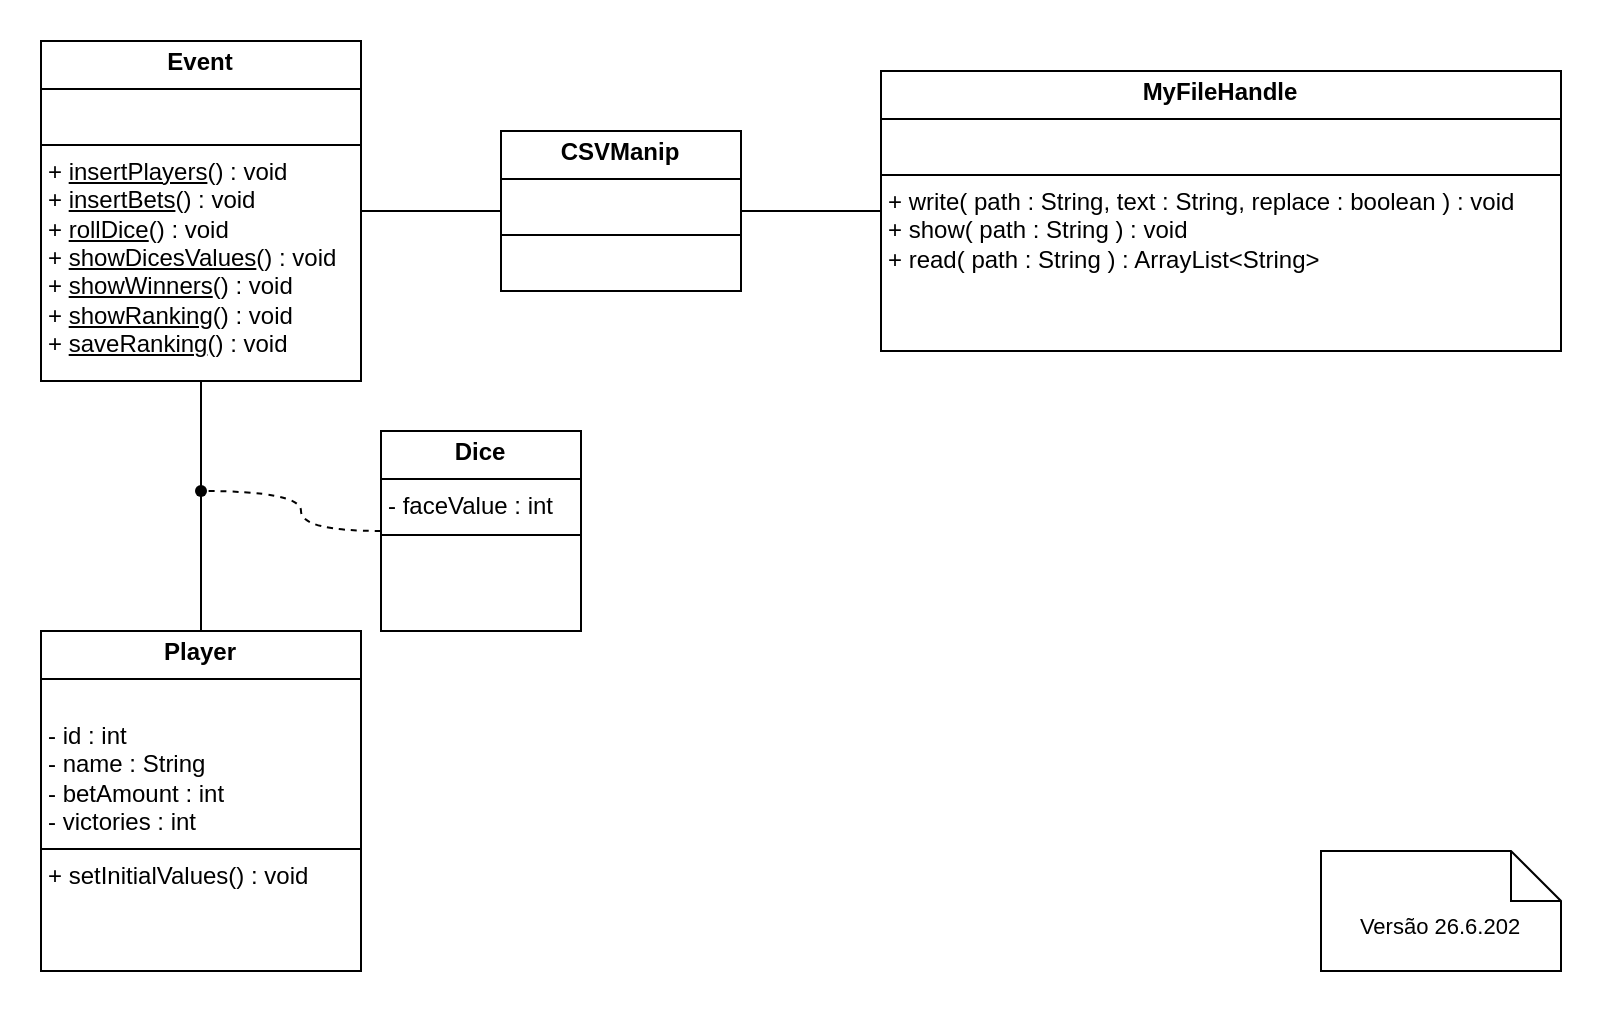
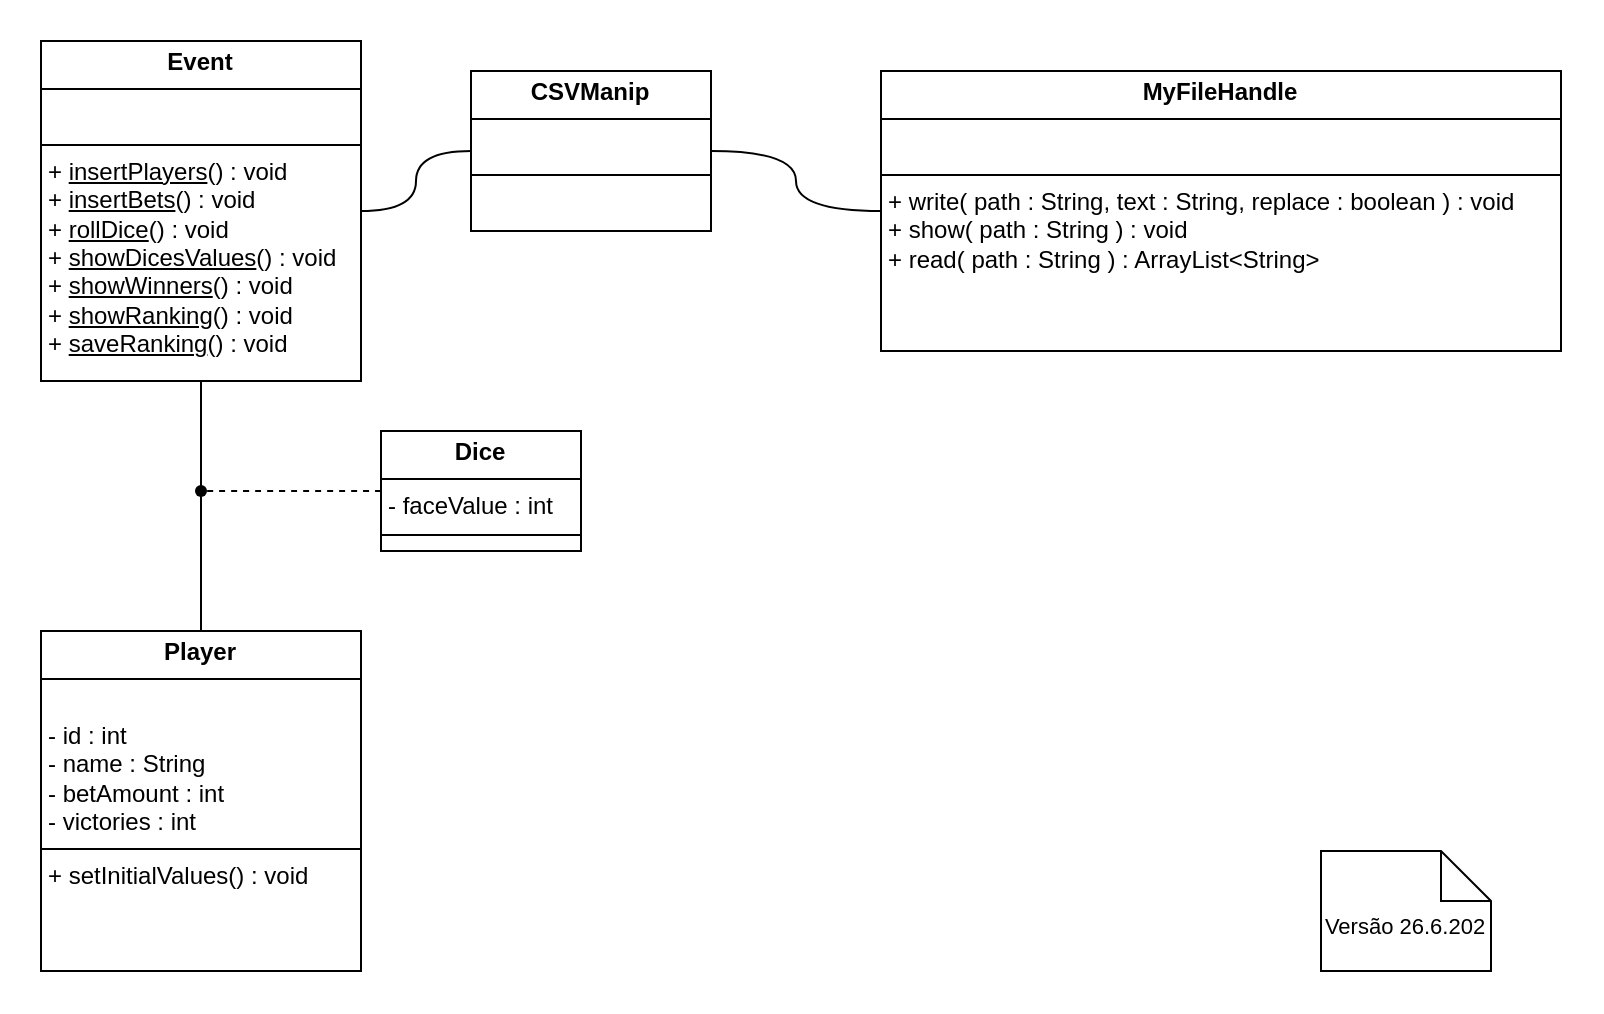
(621, 211) -> (591, 151)
(481, 531) -> (481, 491)
(1441, 911) -> (1406, 911)
